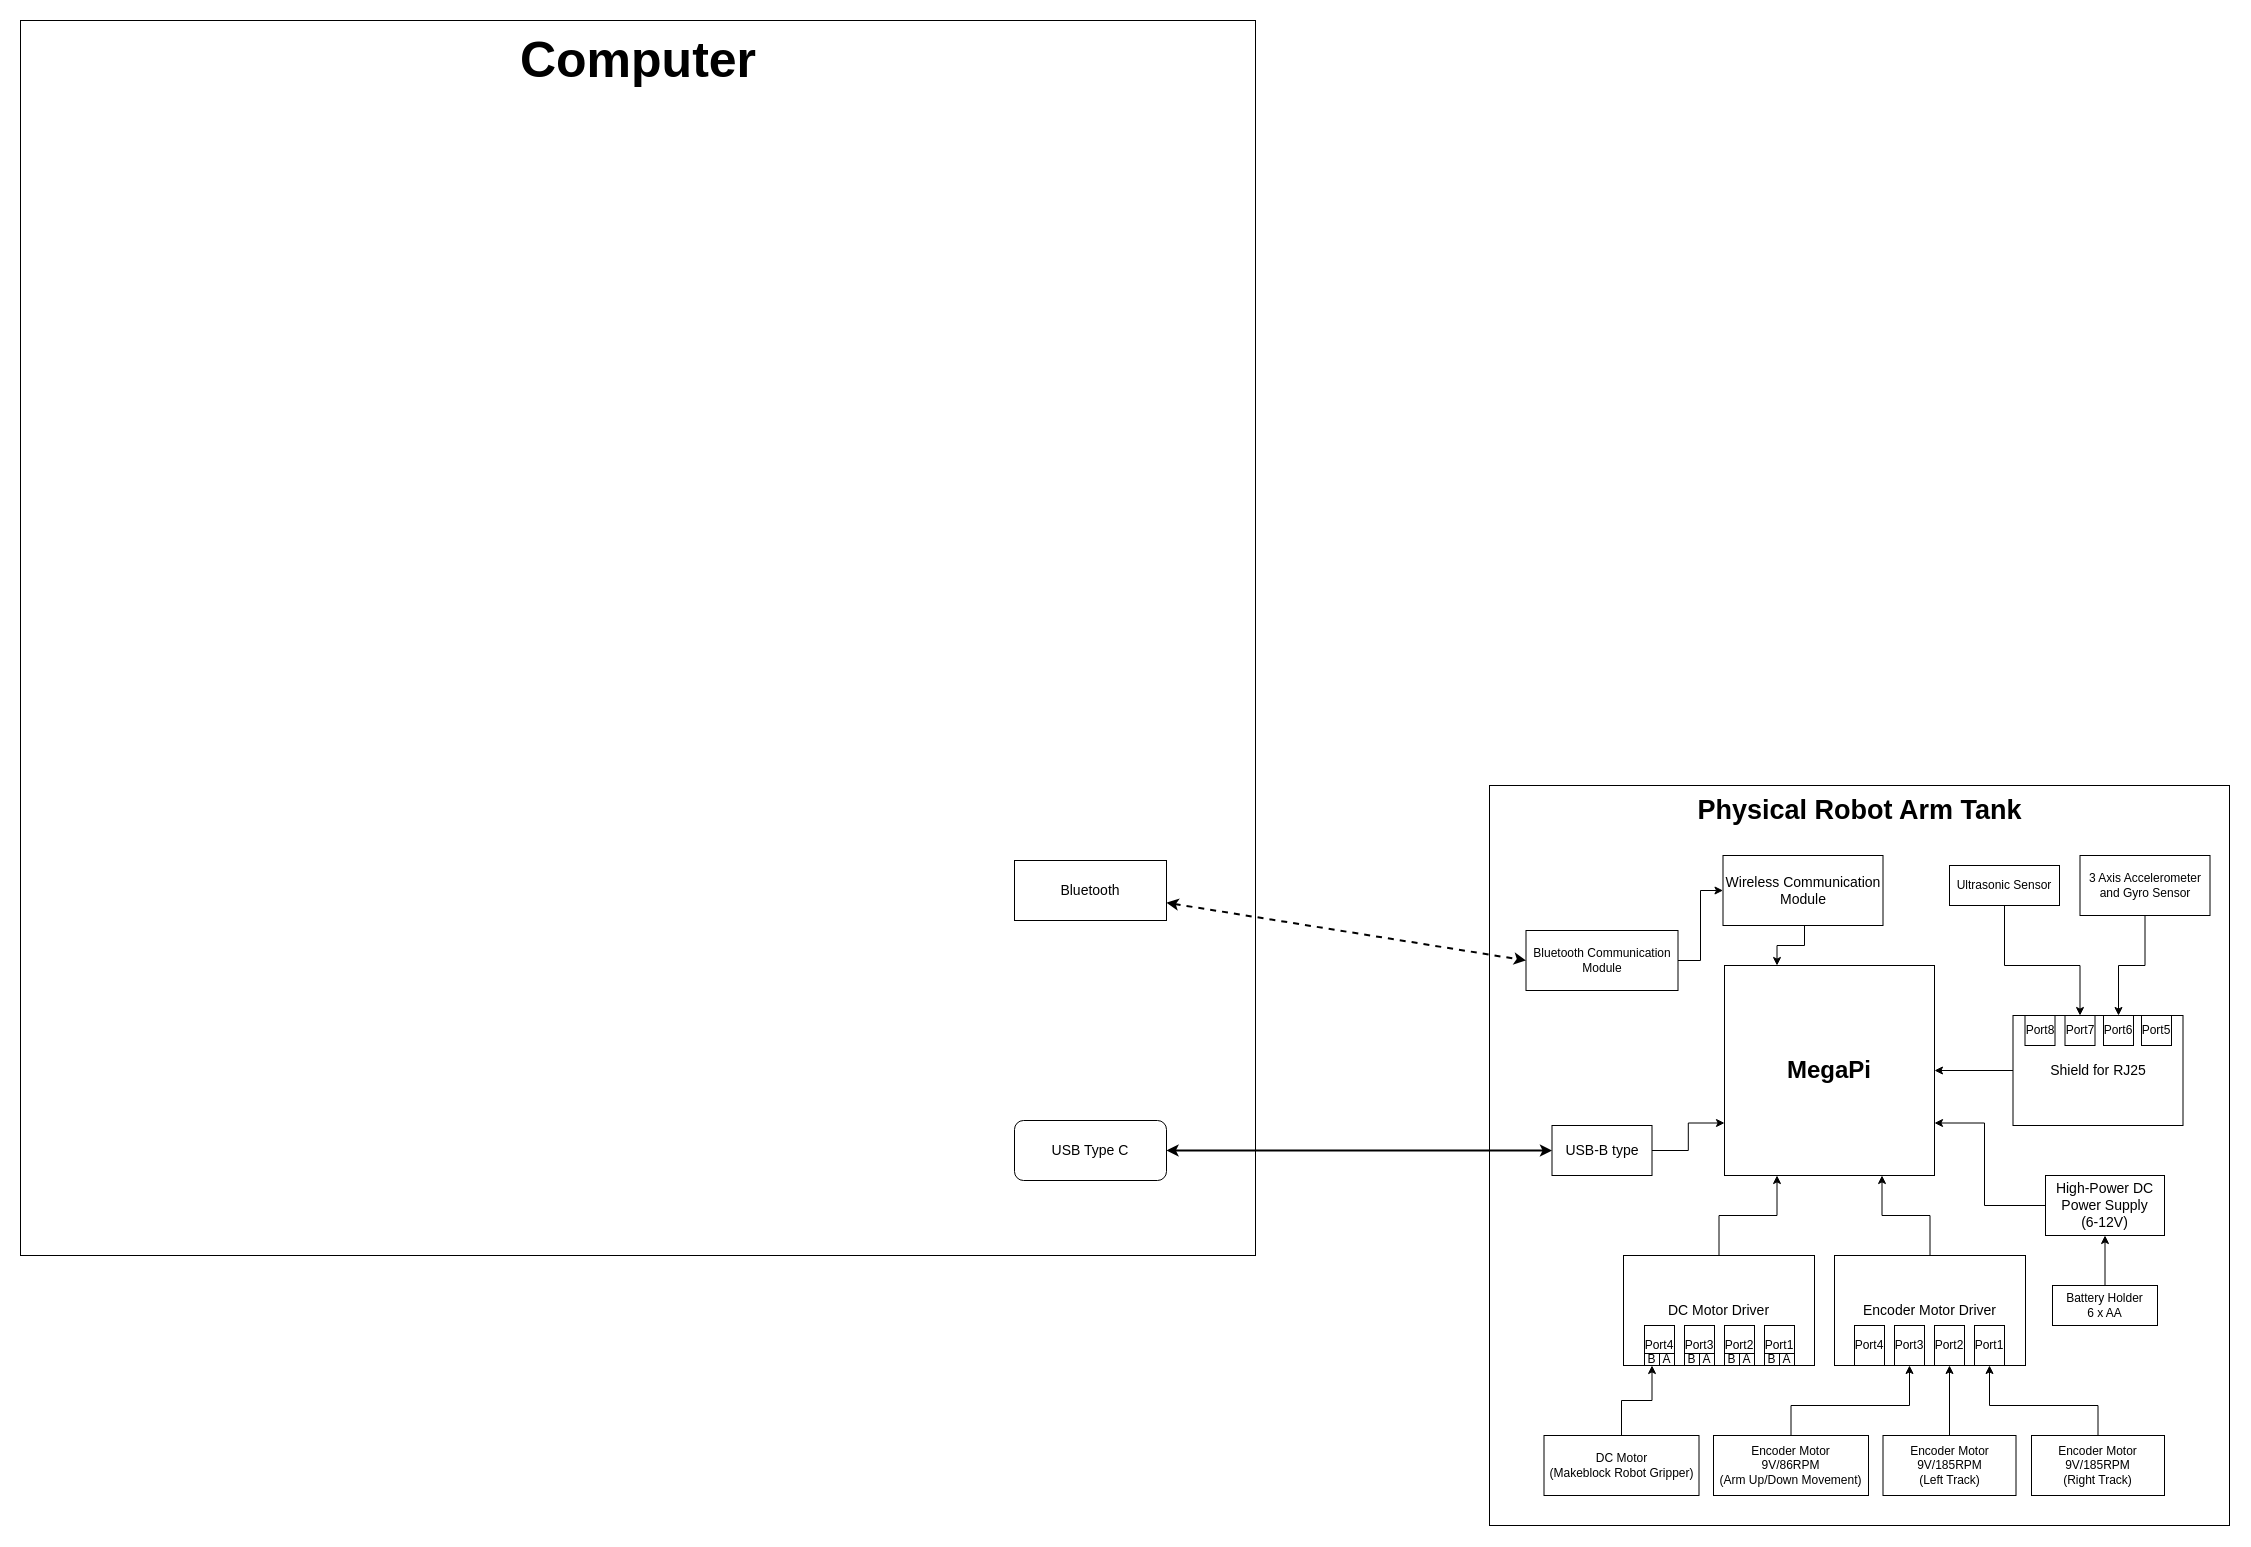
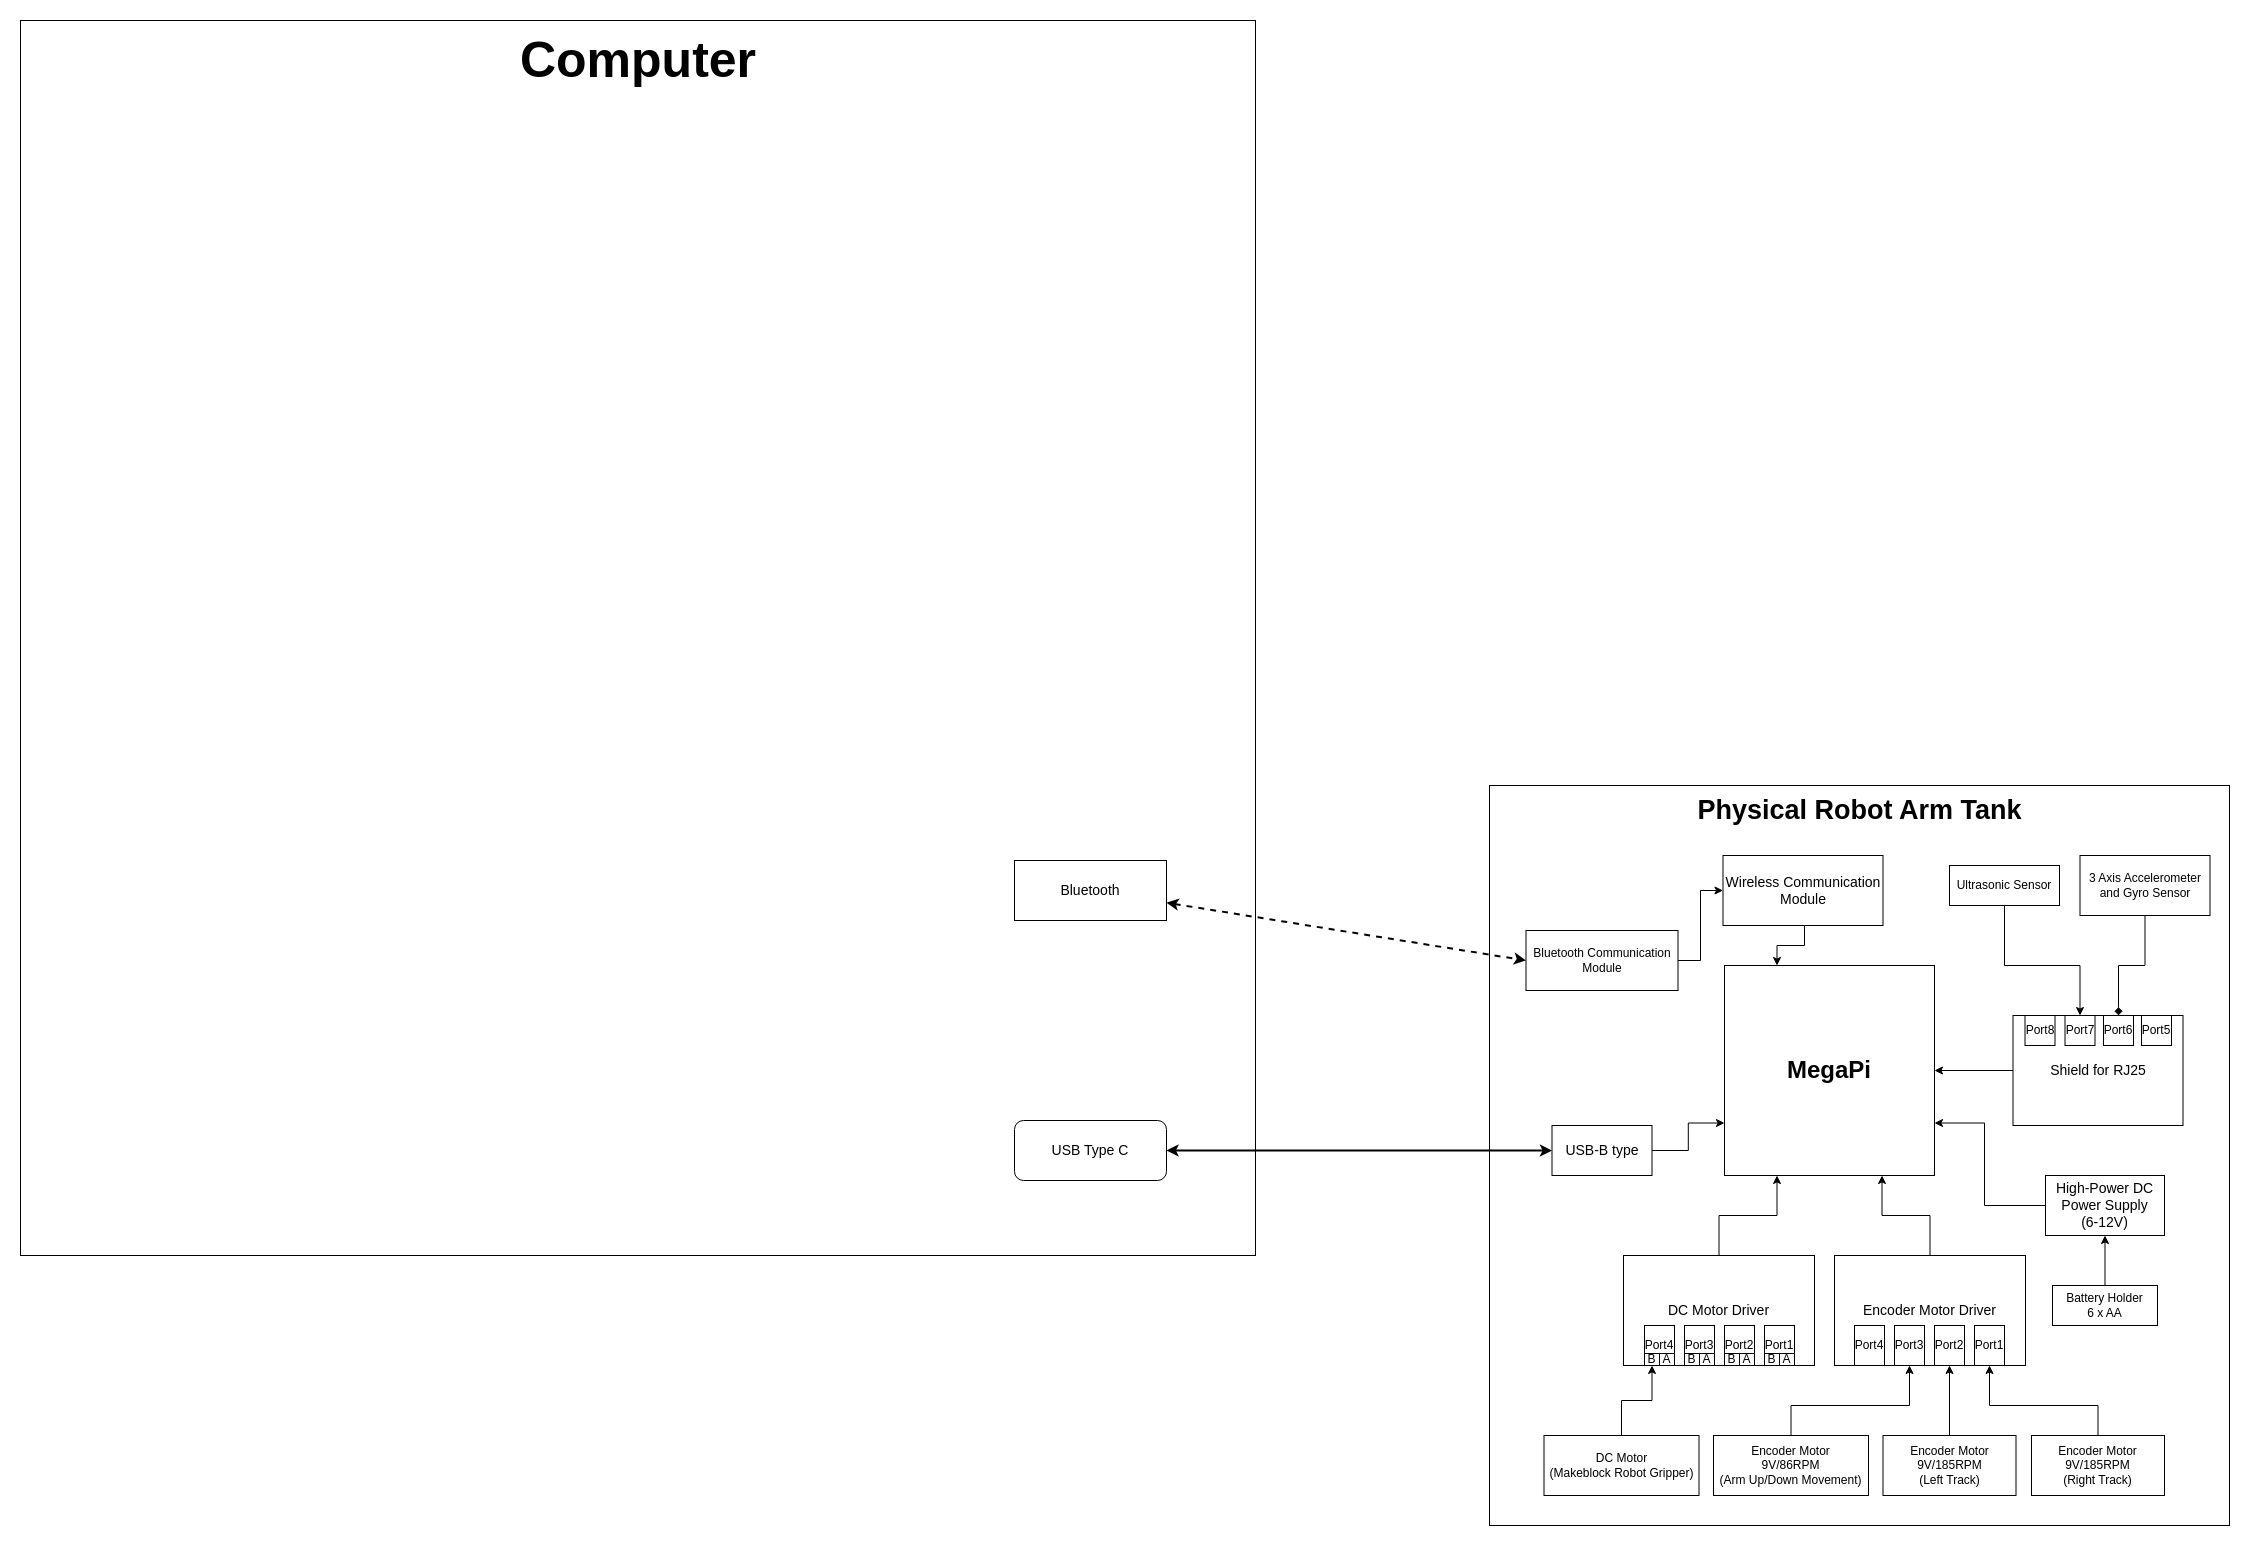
(2119, 1007) -> (2119, 1007)
